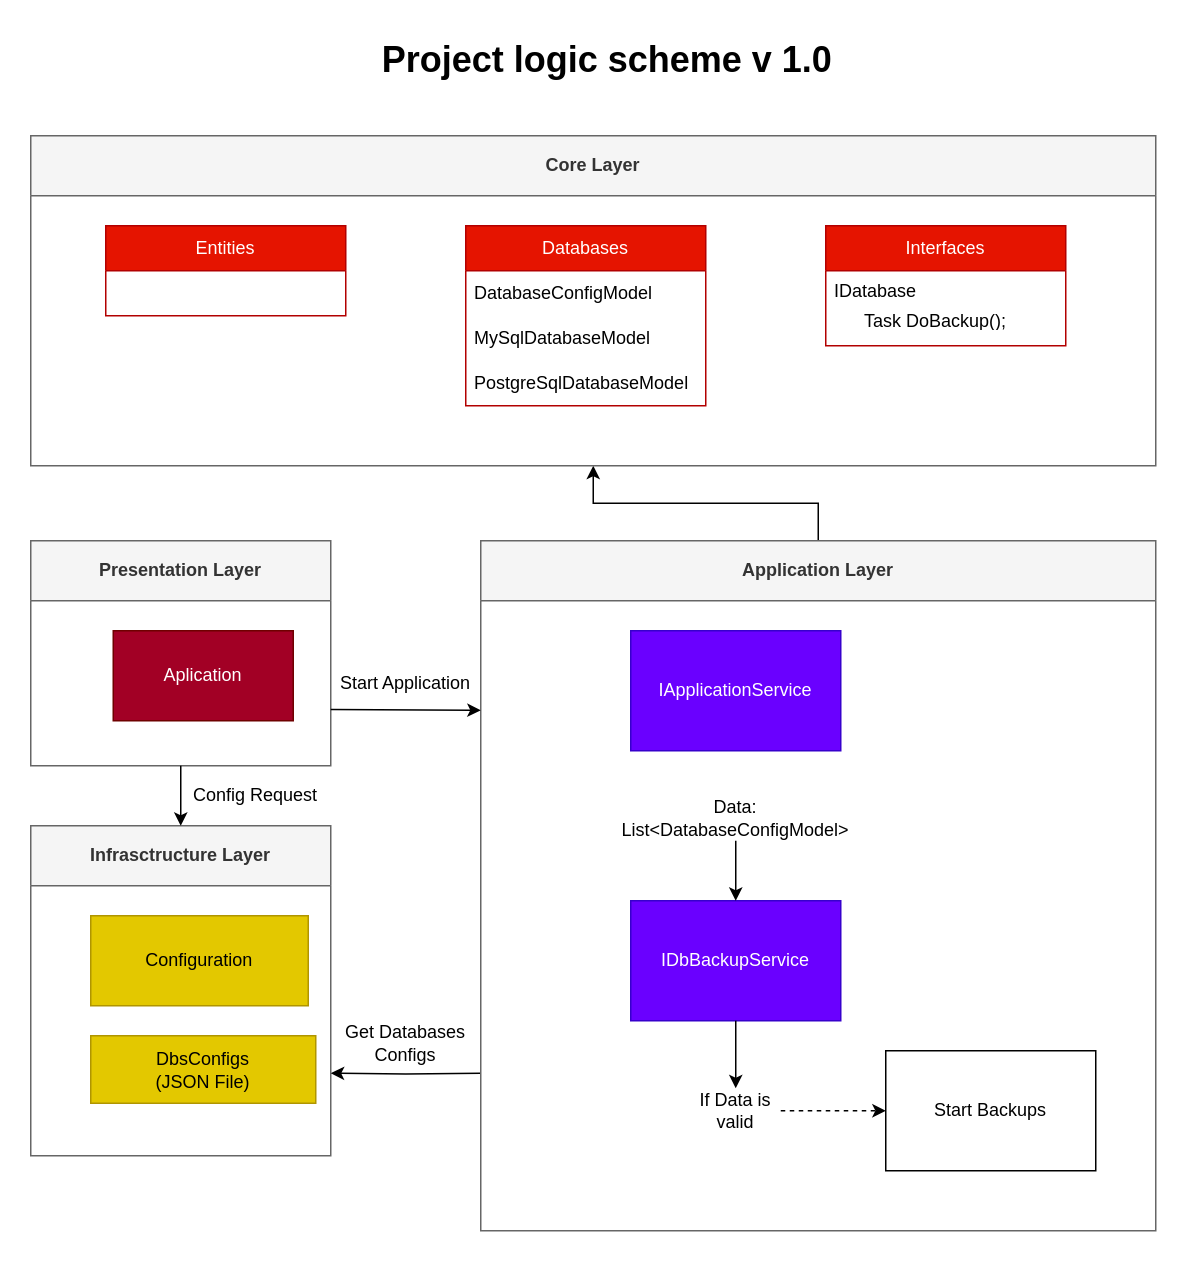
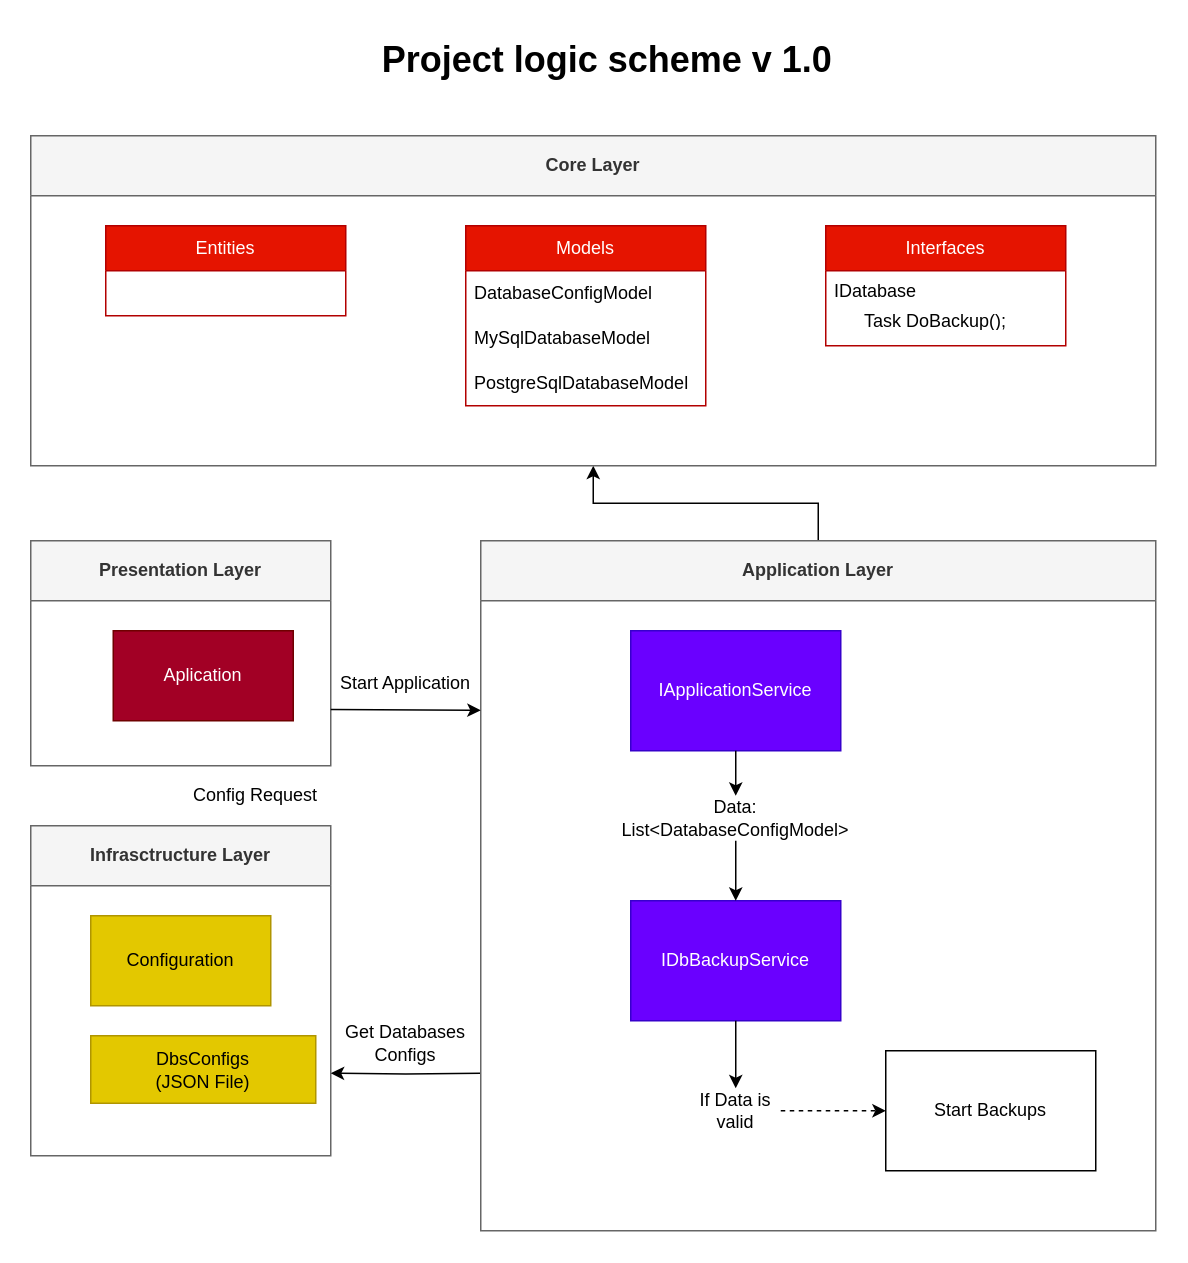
(586, 248) -> (586, 248)
none -> (736, 779)
(181, 792) -> none
(200, 961) -> (181, 961)
